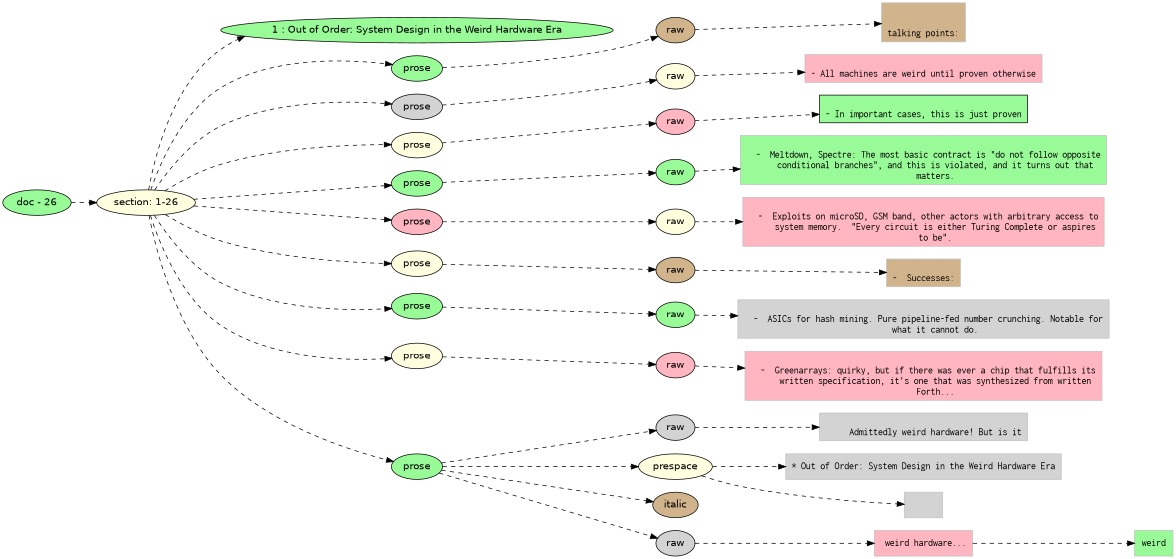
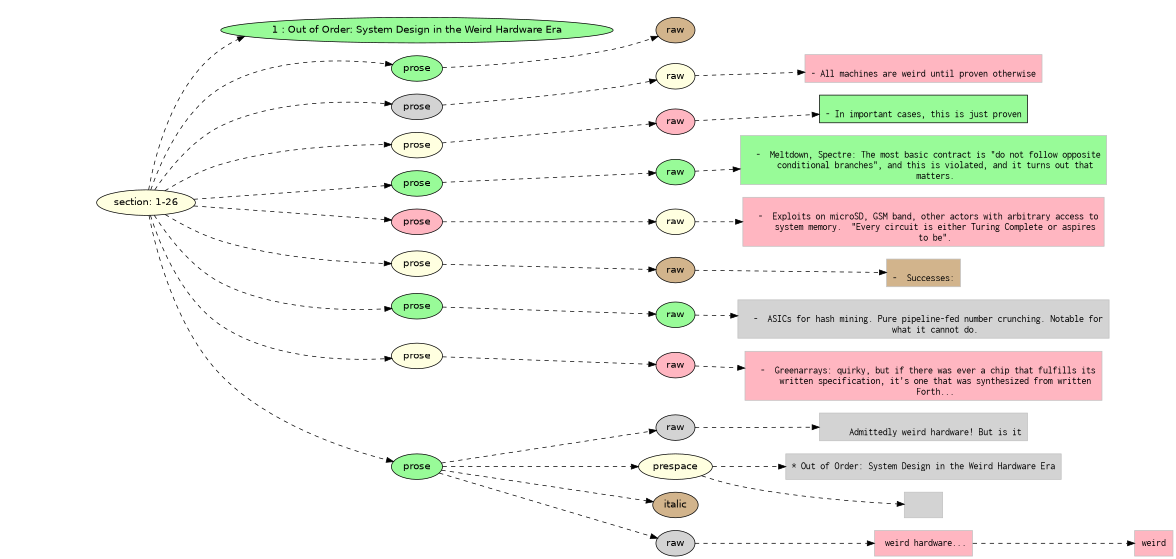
(923, 22) -> none
(37, 203) -> none
(1154, 543) -> (1154, 543)
